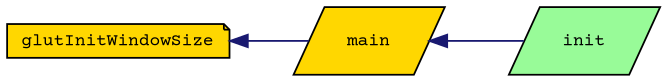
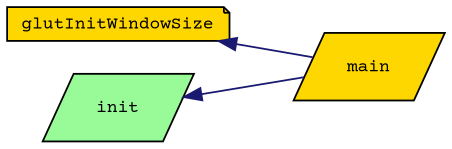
(485, 41) -> (253, 86)
